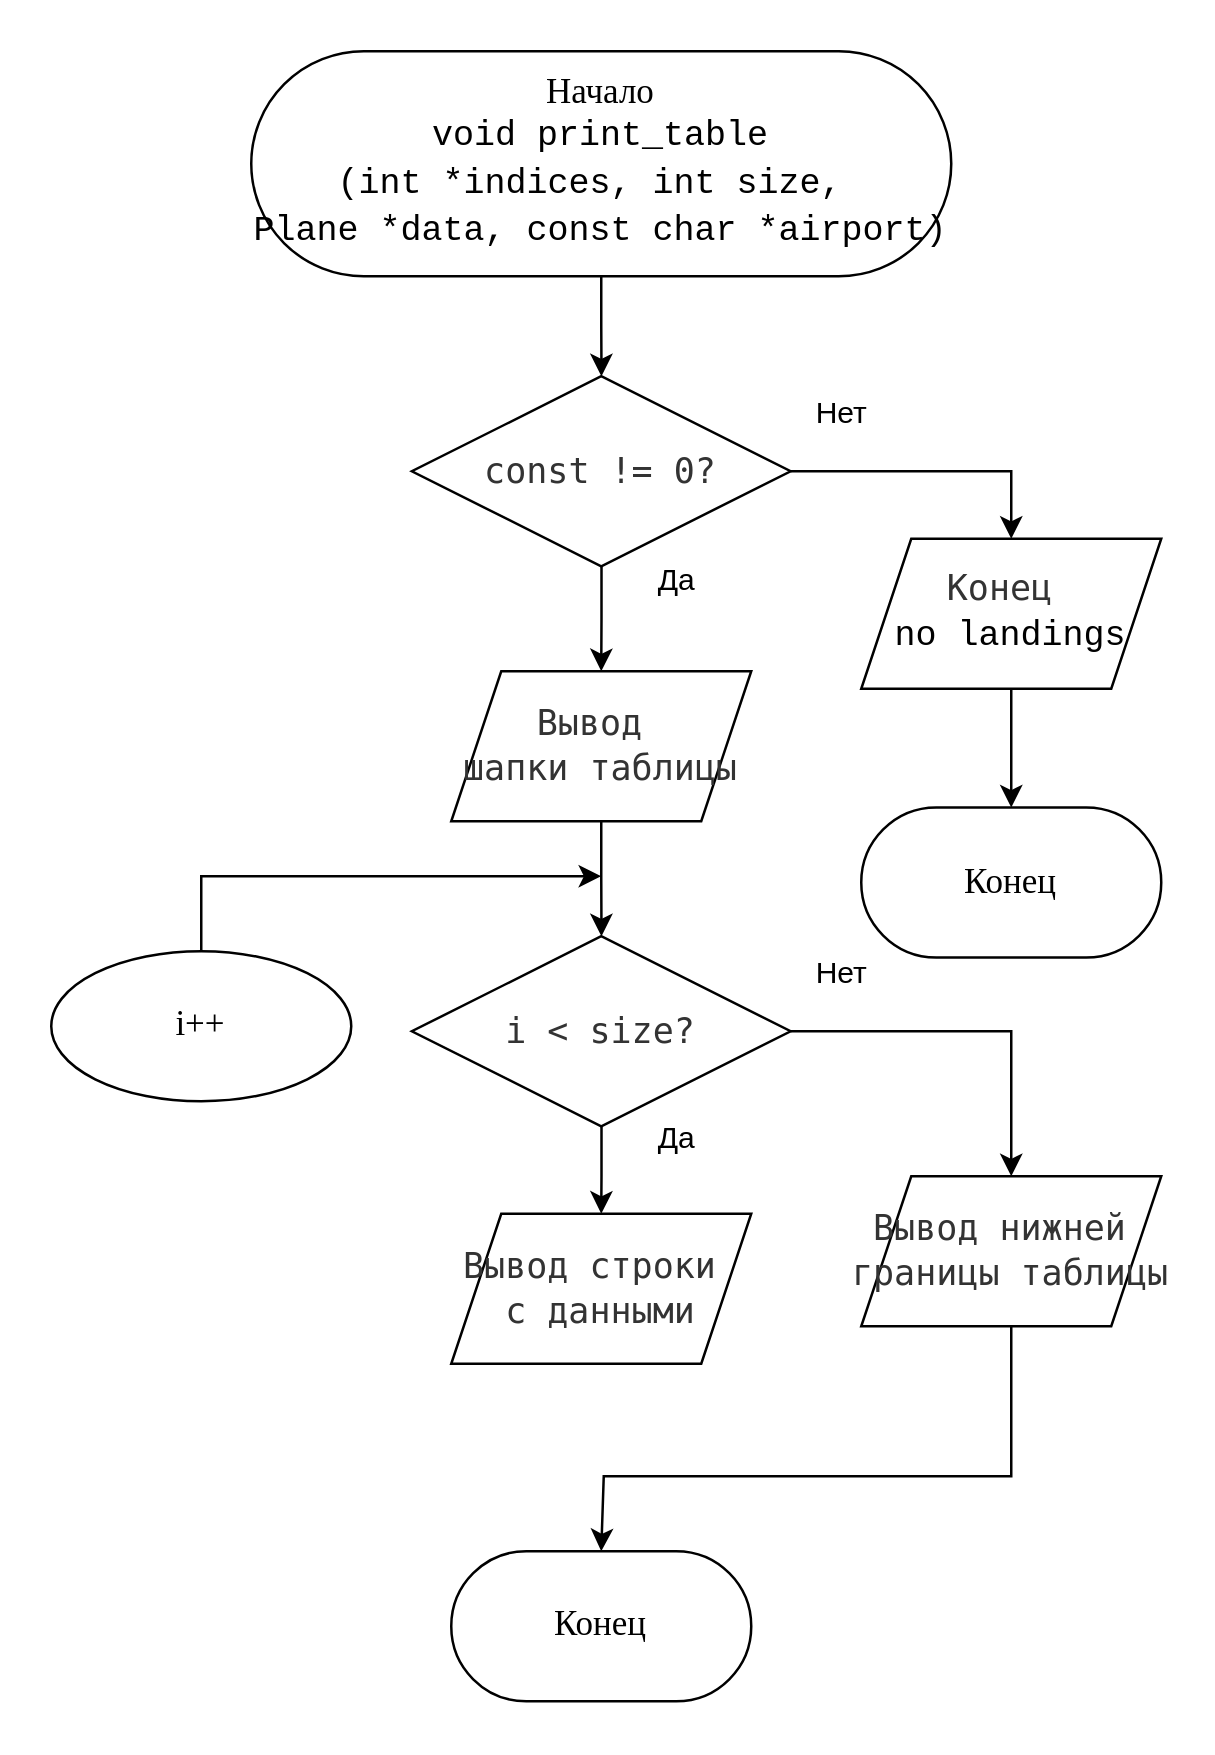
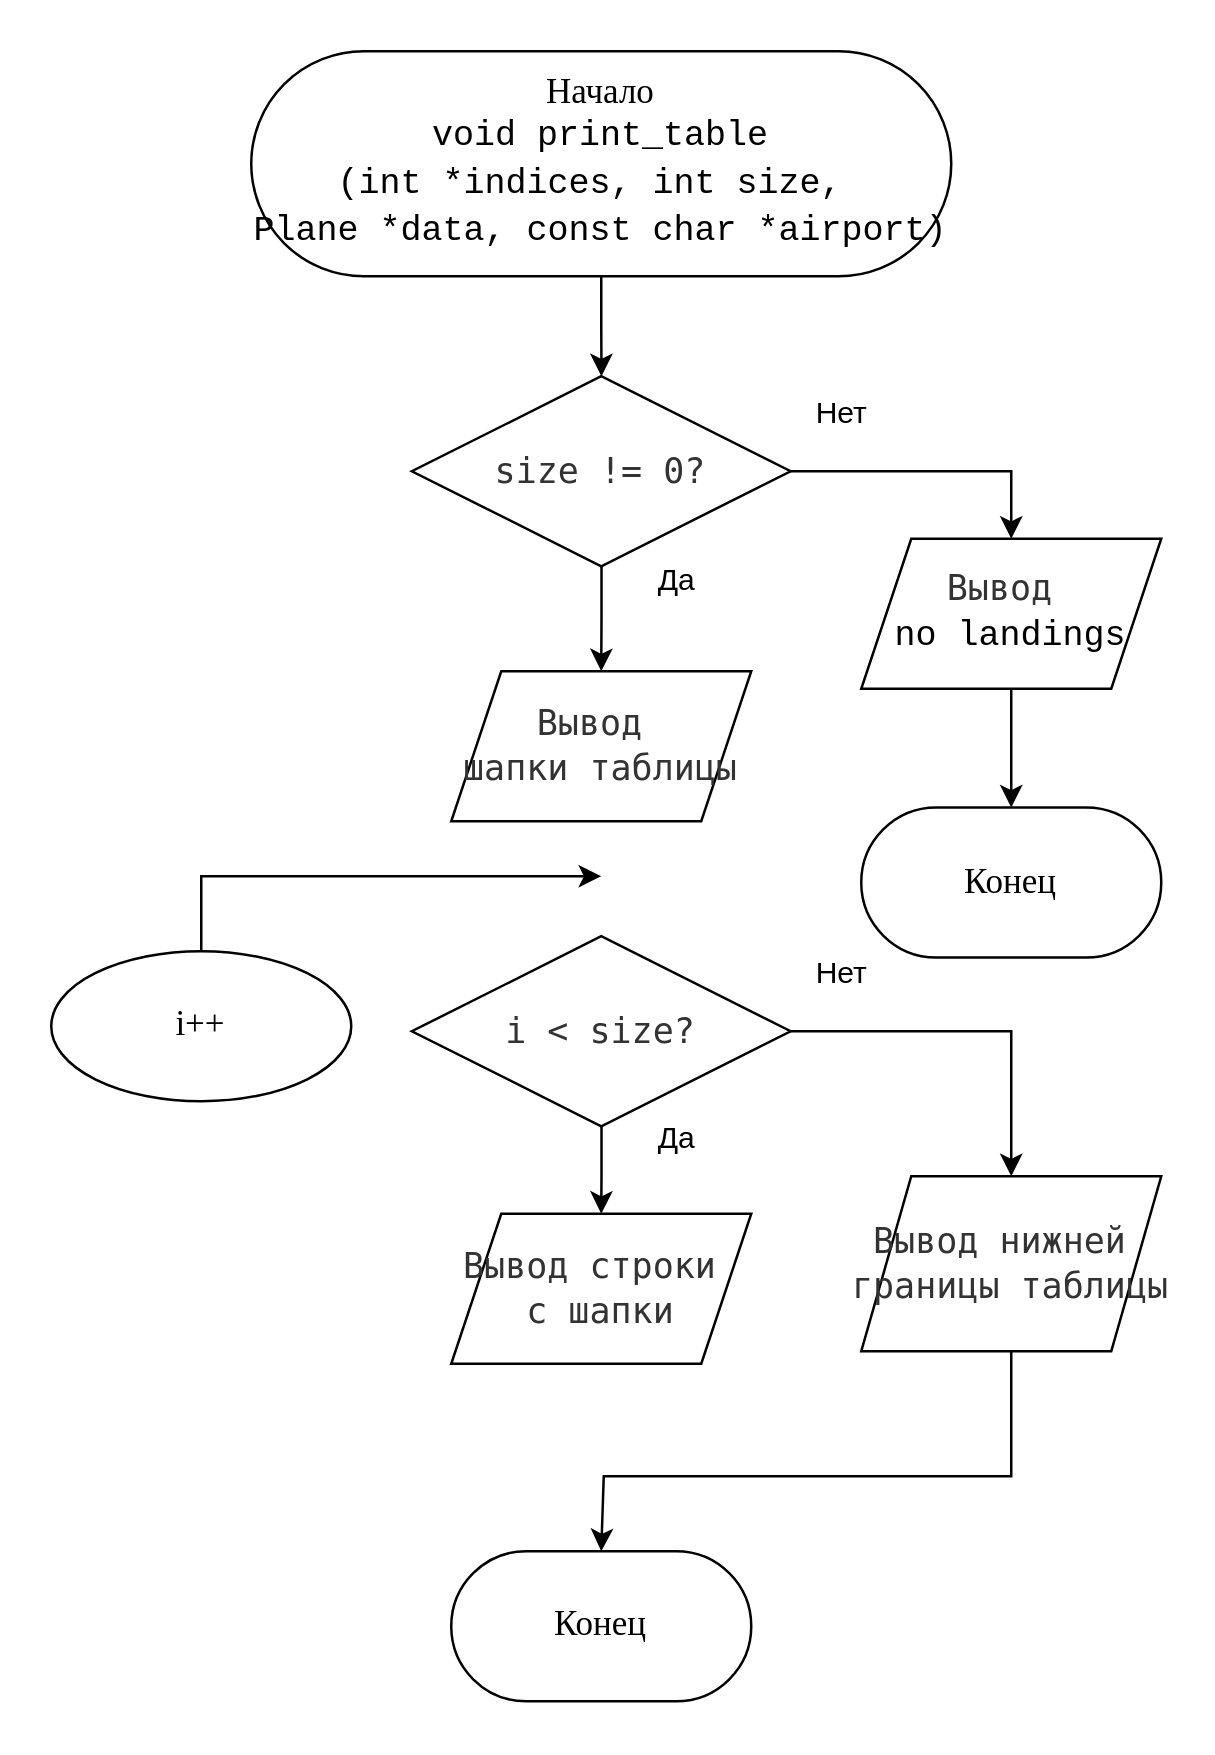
(601, 471) -> (601, 471)
(1011, 614) -> (1011, 614)
(601, 871) -> none
(1011, 1251) -> (1011, 1264)
(601, 1289) -> (601, 1289)
